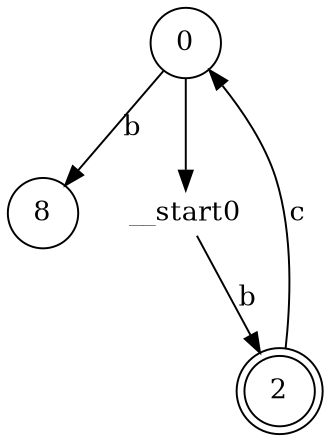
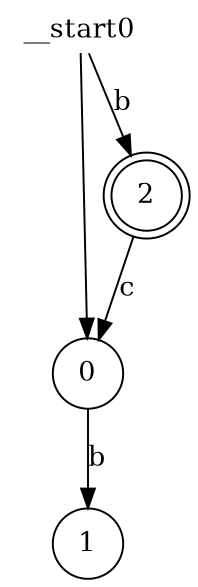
(186, 124) -> (84, 186)
(43, 213) -> (88, 544)
